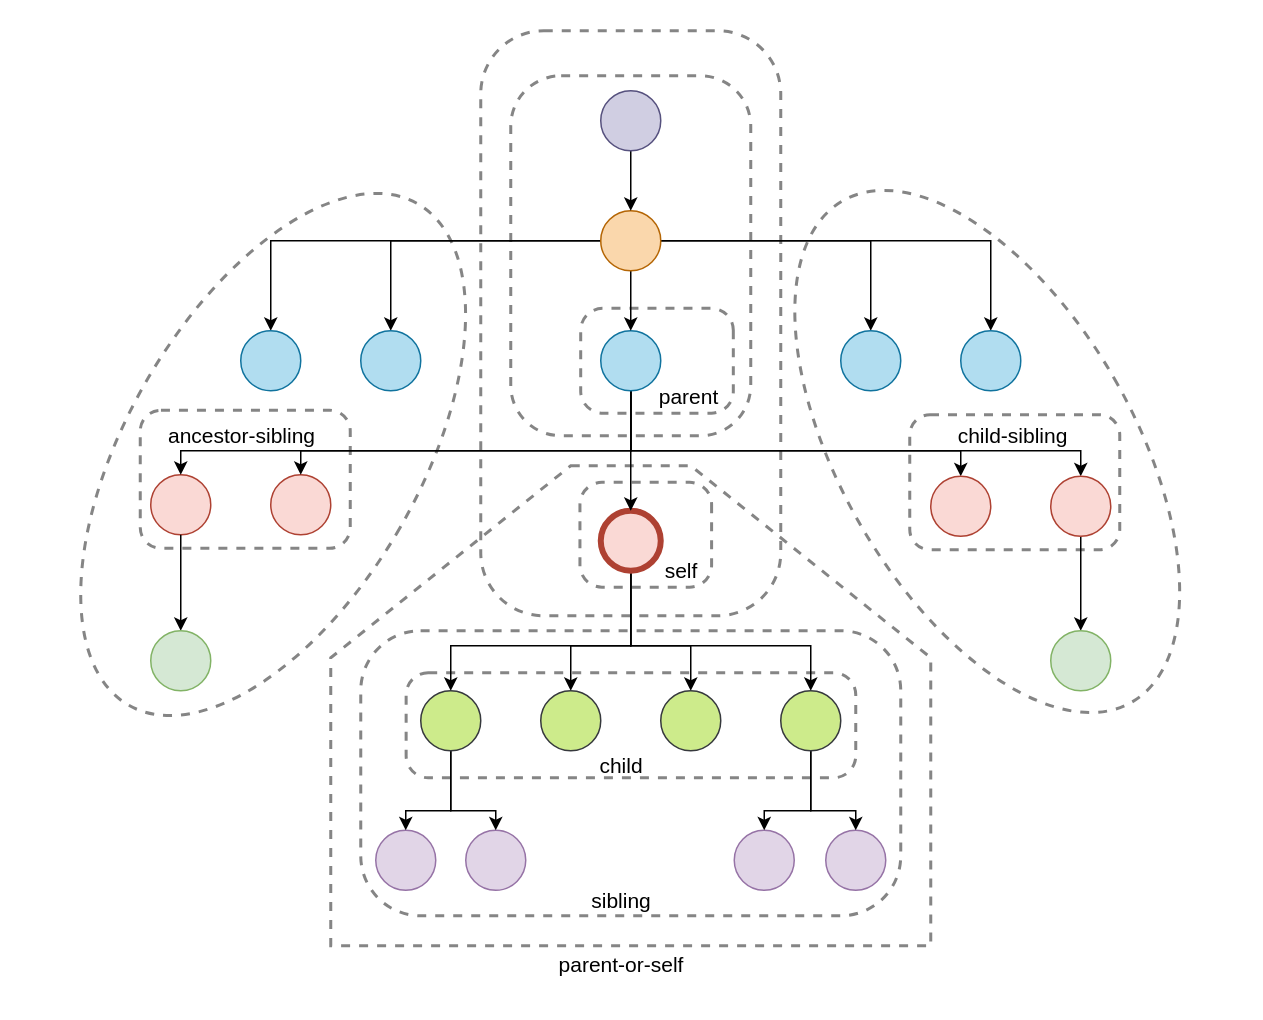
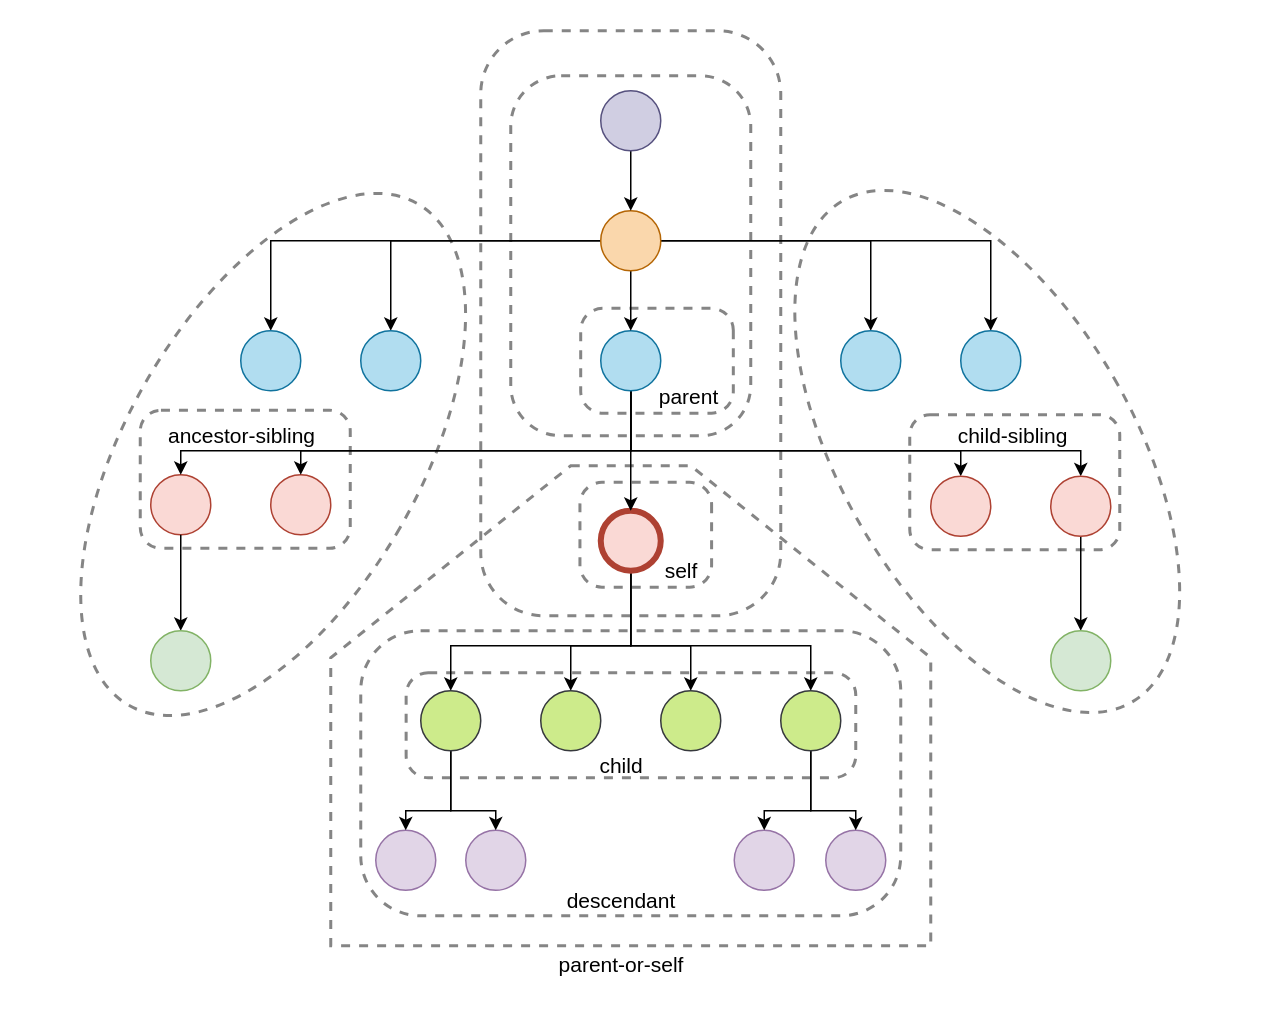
(622, 898) -> (622, 898)
